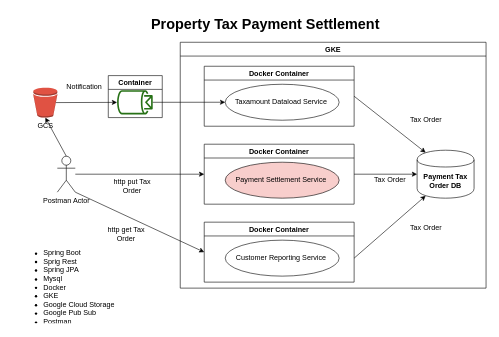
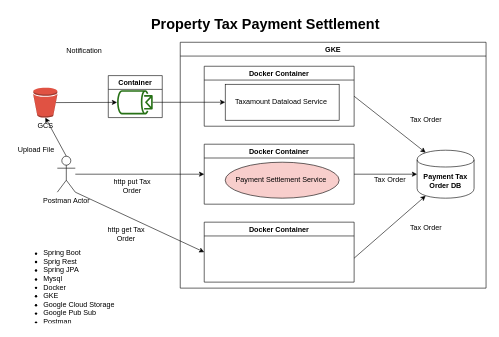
(84, 87) -> (84, 51)
(282, 102) -> (282, 102)
none -> (36, 150)
(282, 258) -> none
